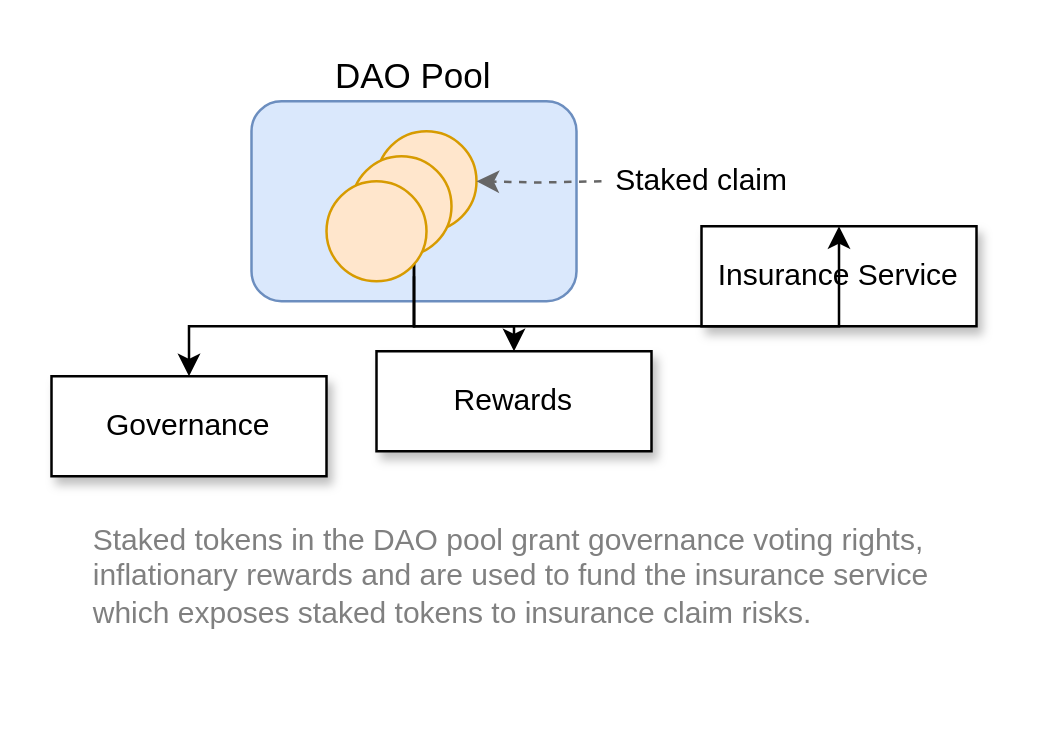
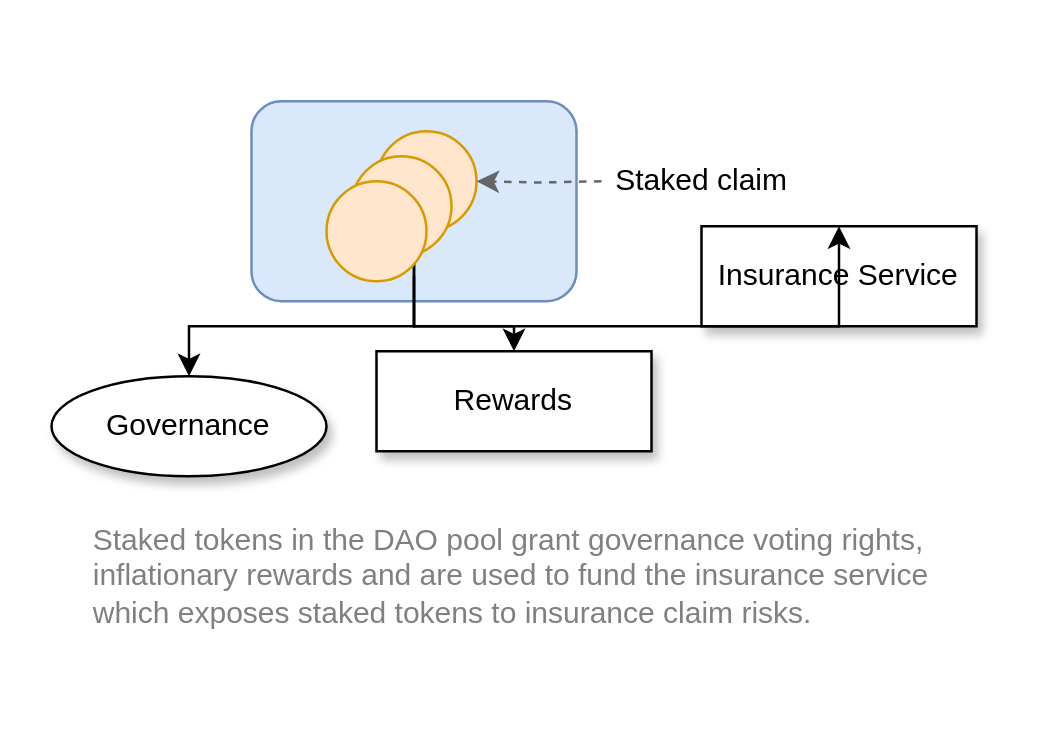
(414, 76) -> none
(189, 426) -> (189, 426)
